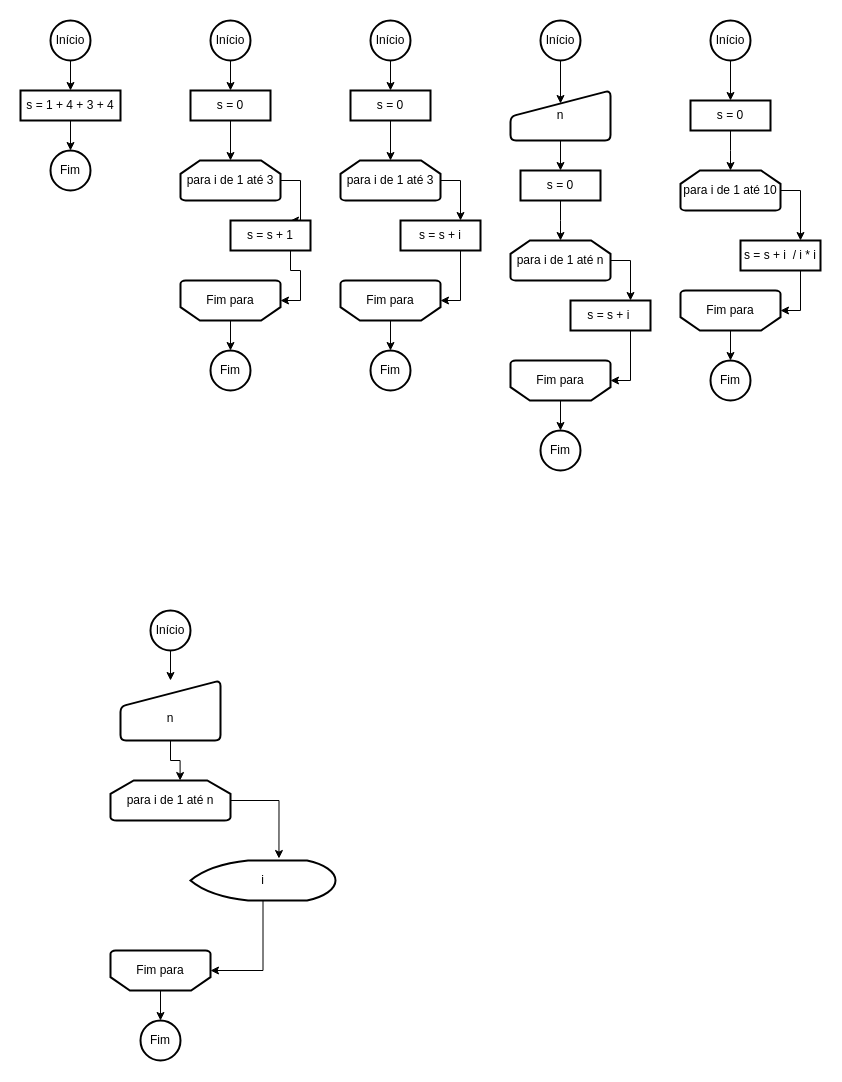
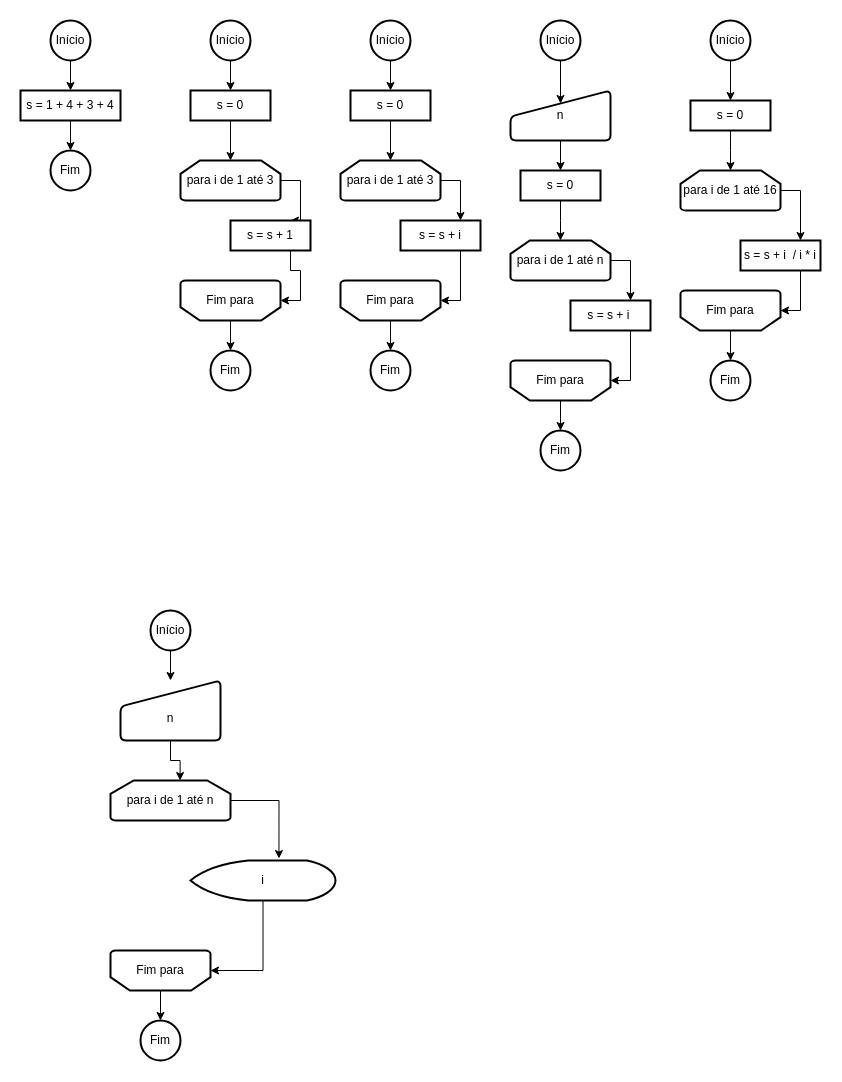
(731, 191) -> (731, 191)
